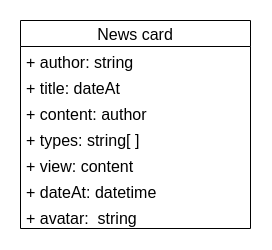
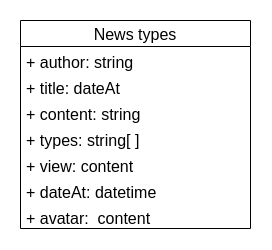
(135, 35) -> (135, 35)
(96, 115) -> (94, 115)
(94, 219) -> (100, 219)
